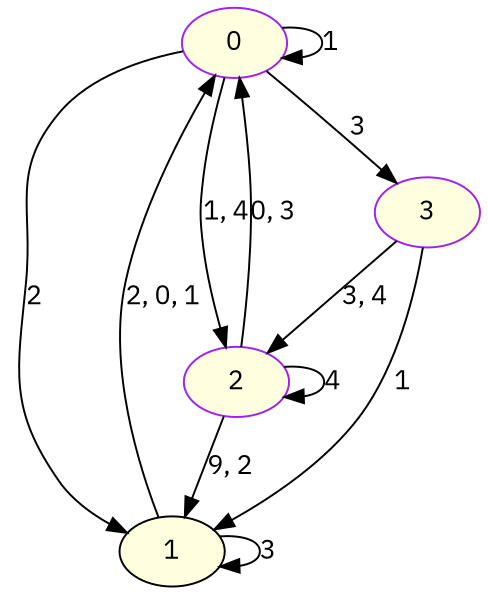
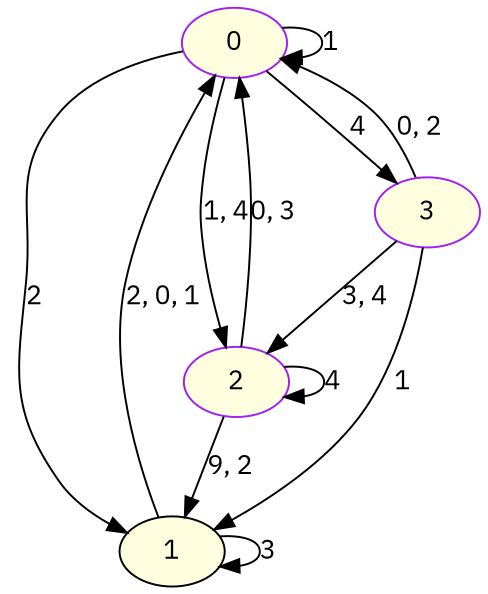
none -> (370, 109)
(358, 128) -> (358, 128)
